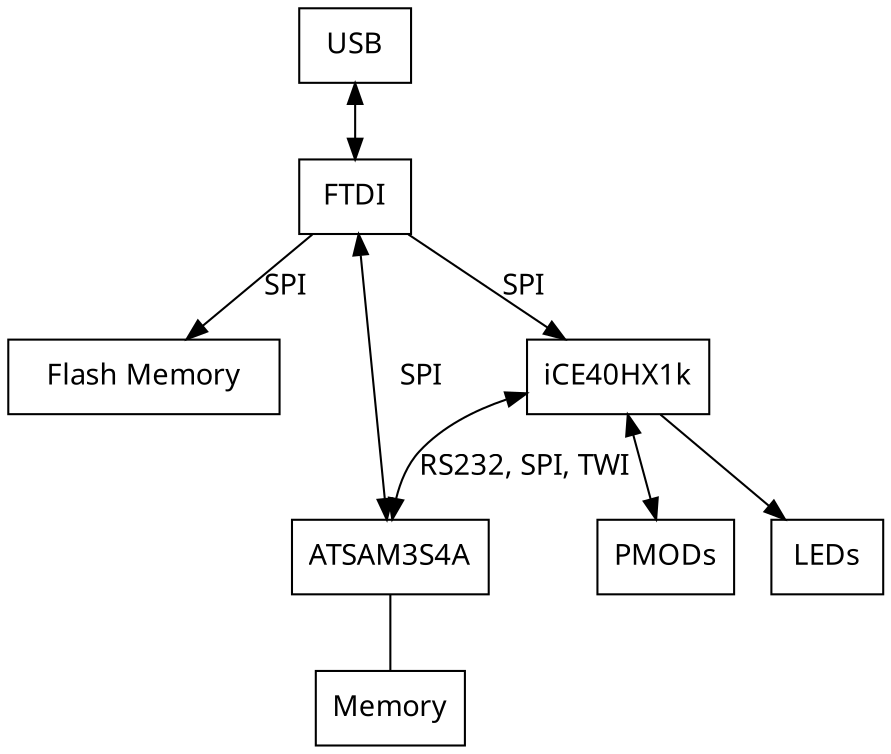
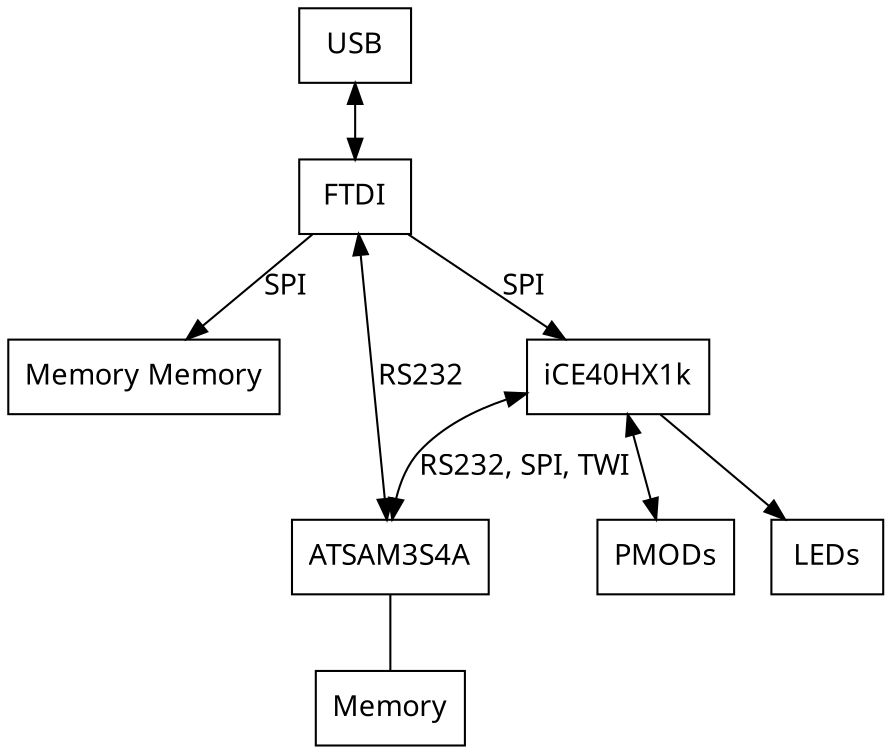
(144, 377) -> (144, 377)
(421, 377) -> (421, 377)
